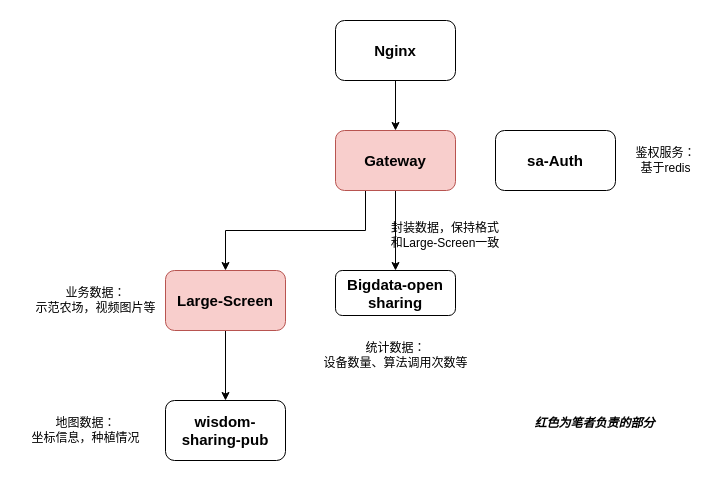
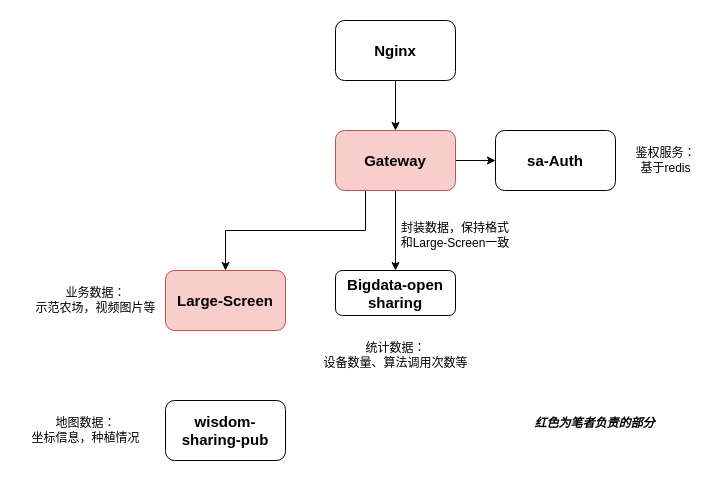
none -> (472, 161)
(446, 236) -> (456, 236)
(226, 362) -> none
